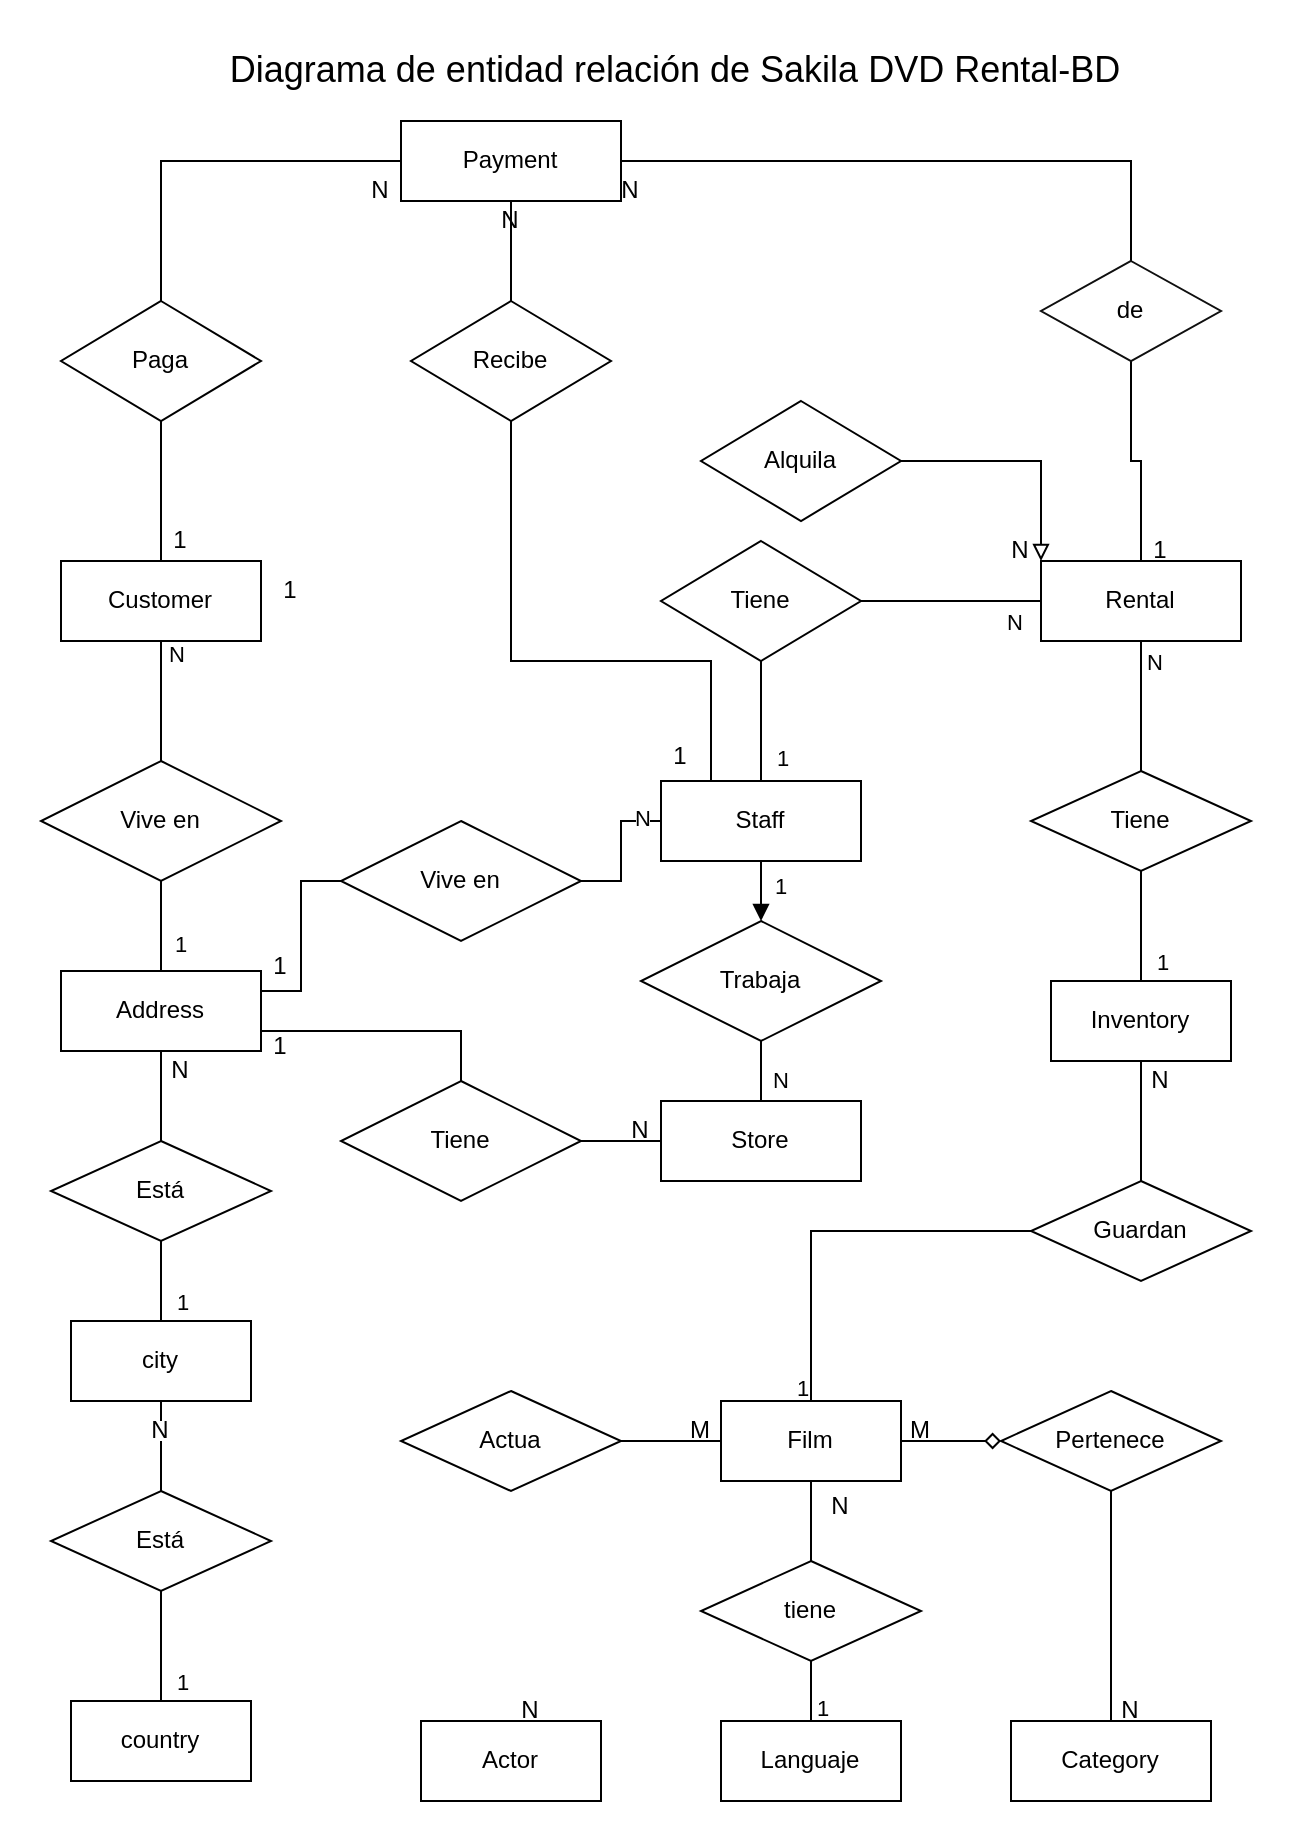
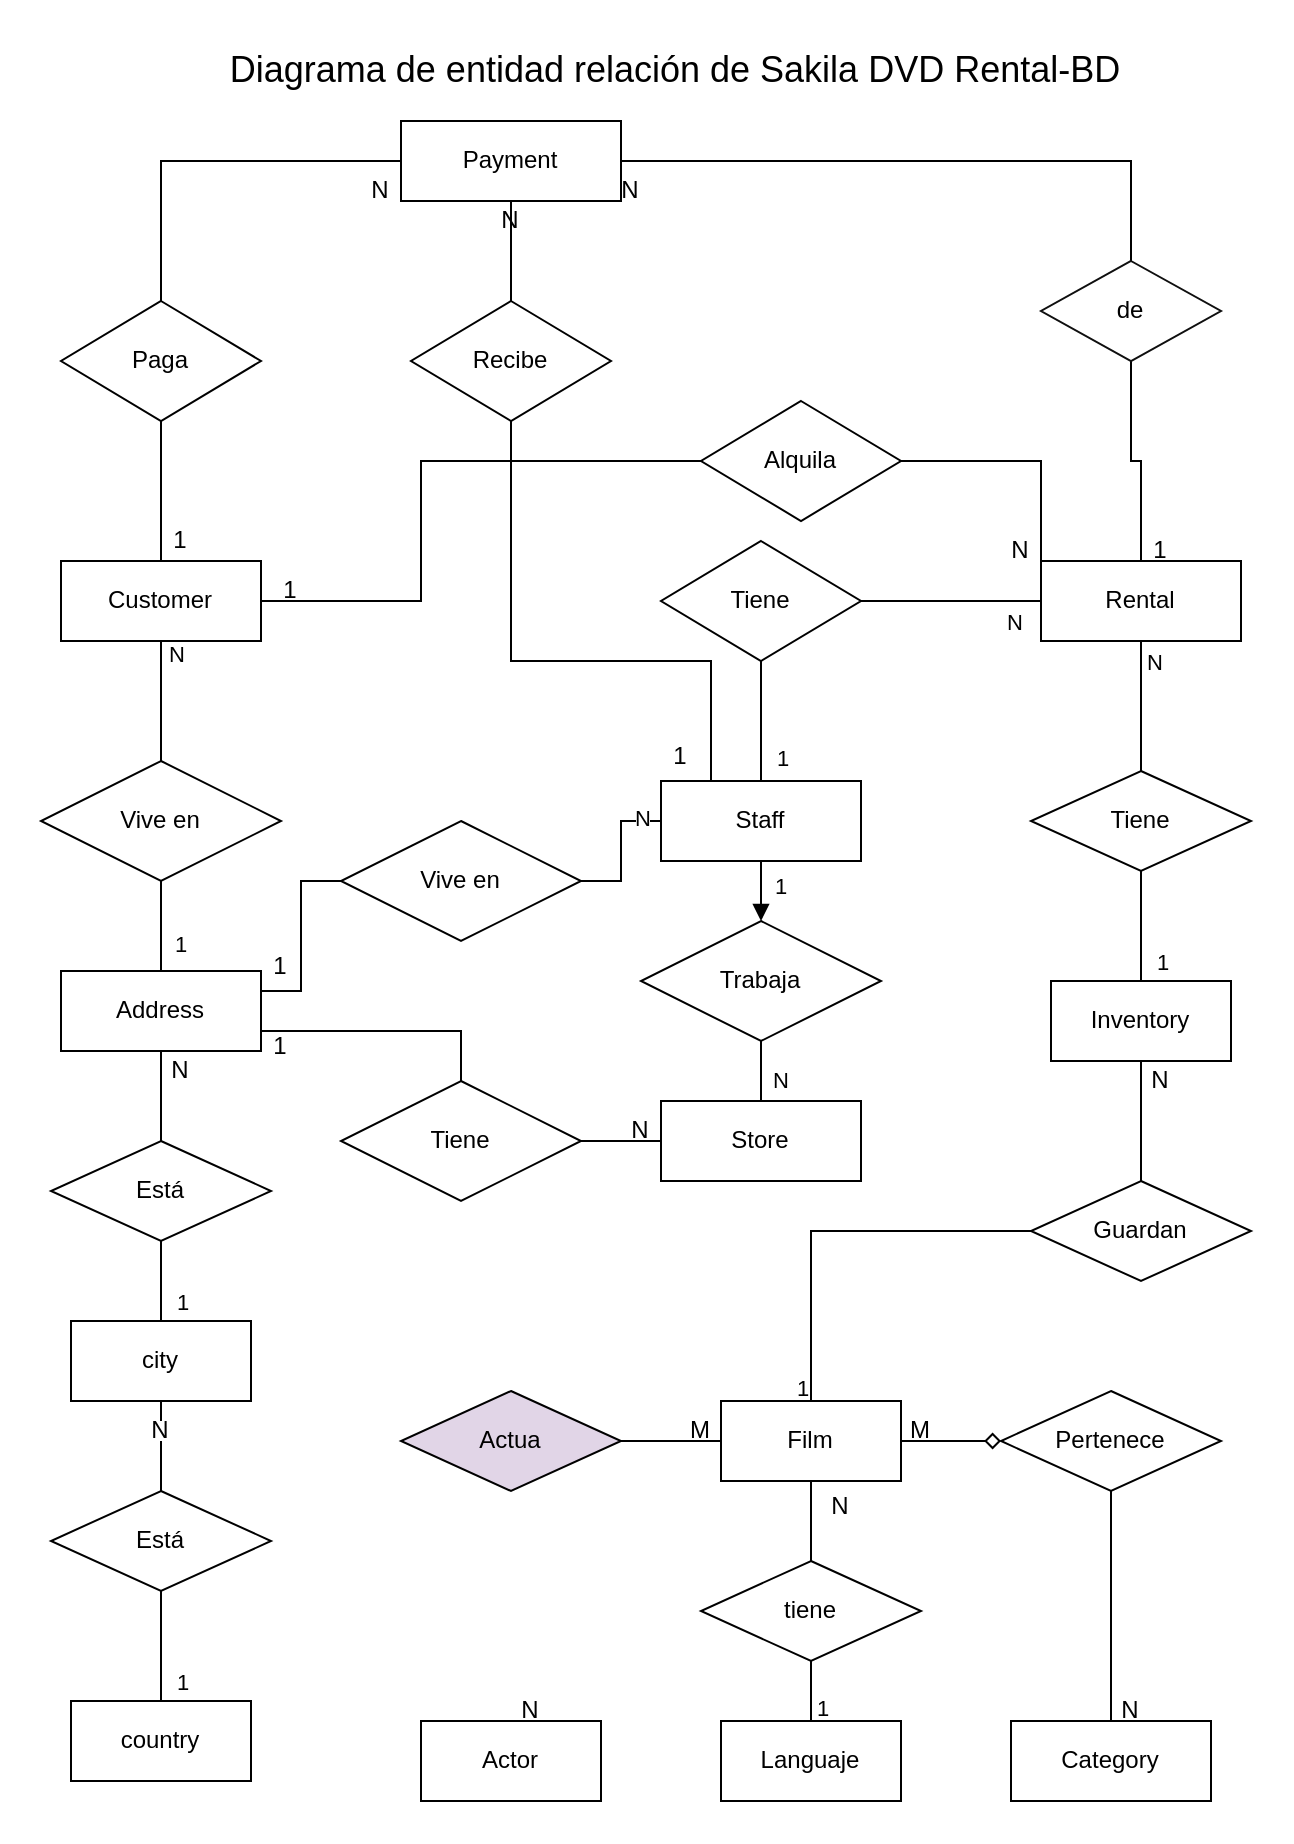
none -> (421, 471)
(1041, 543) -> (1041, 550)
(511, 1441) -> (511, 1441)
